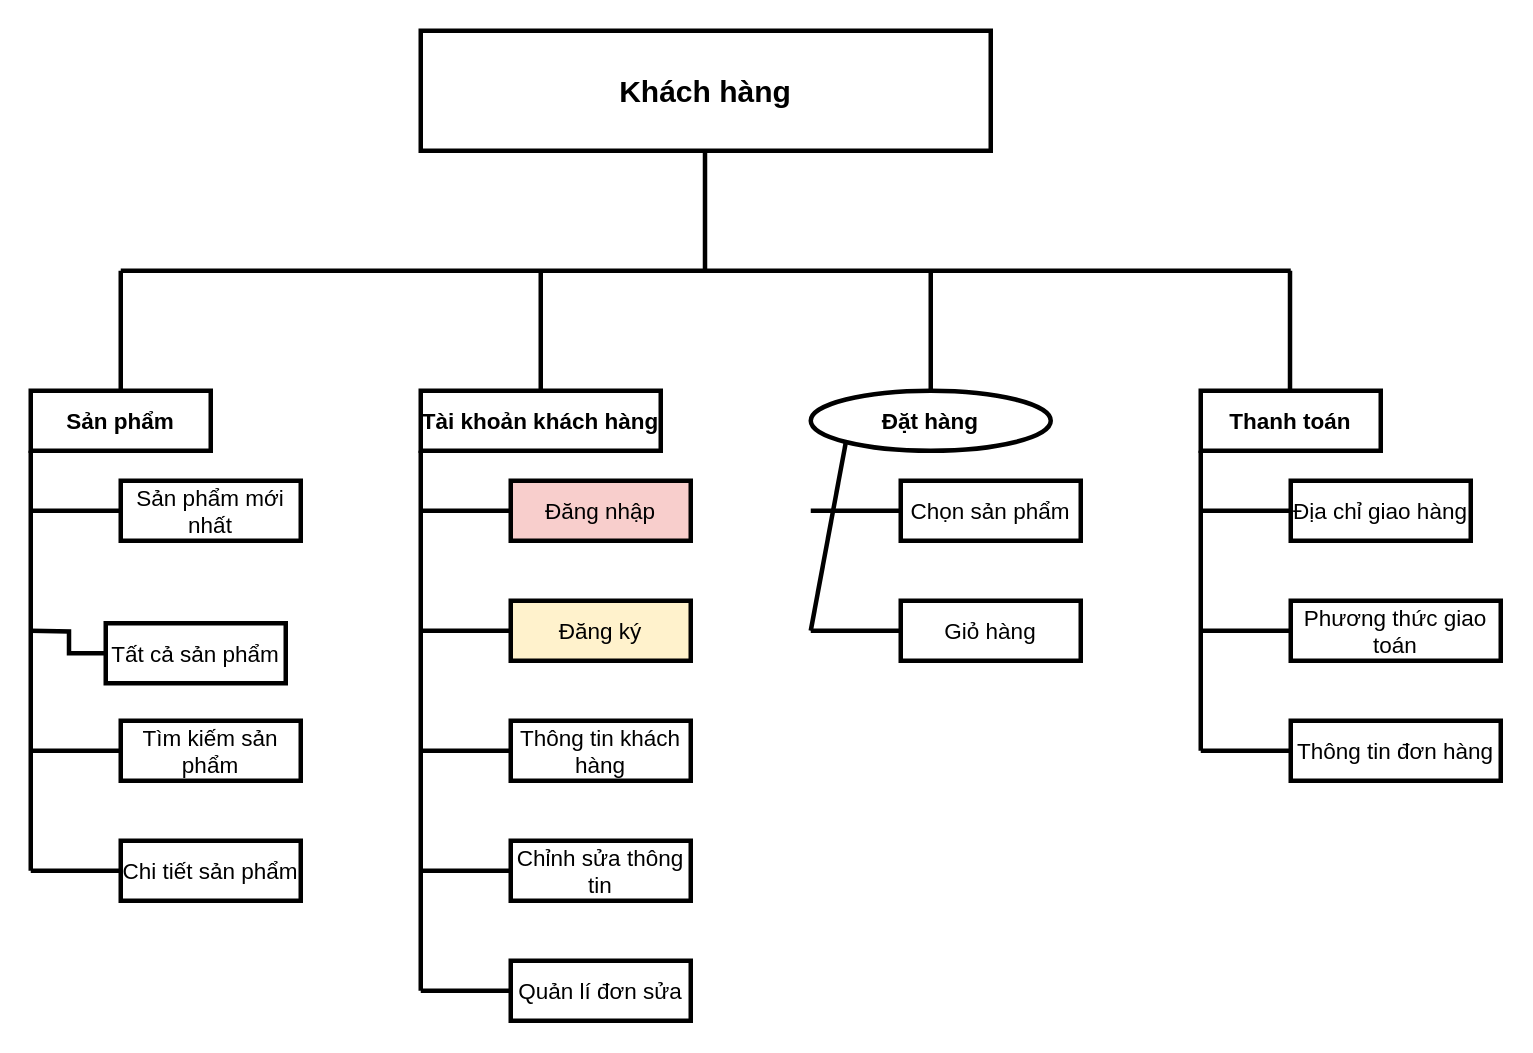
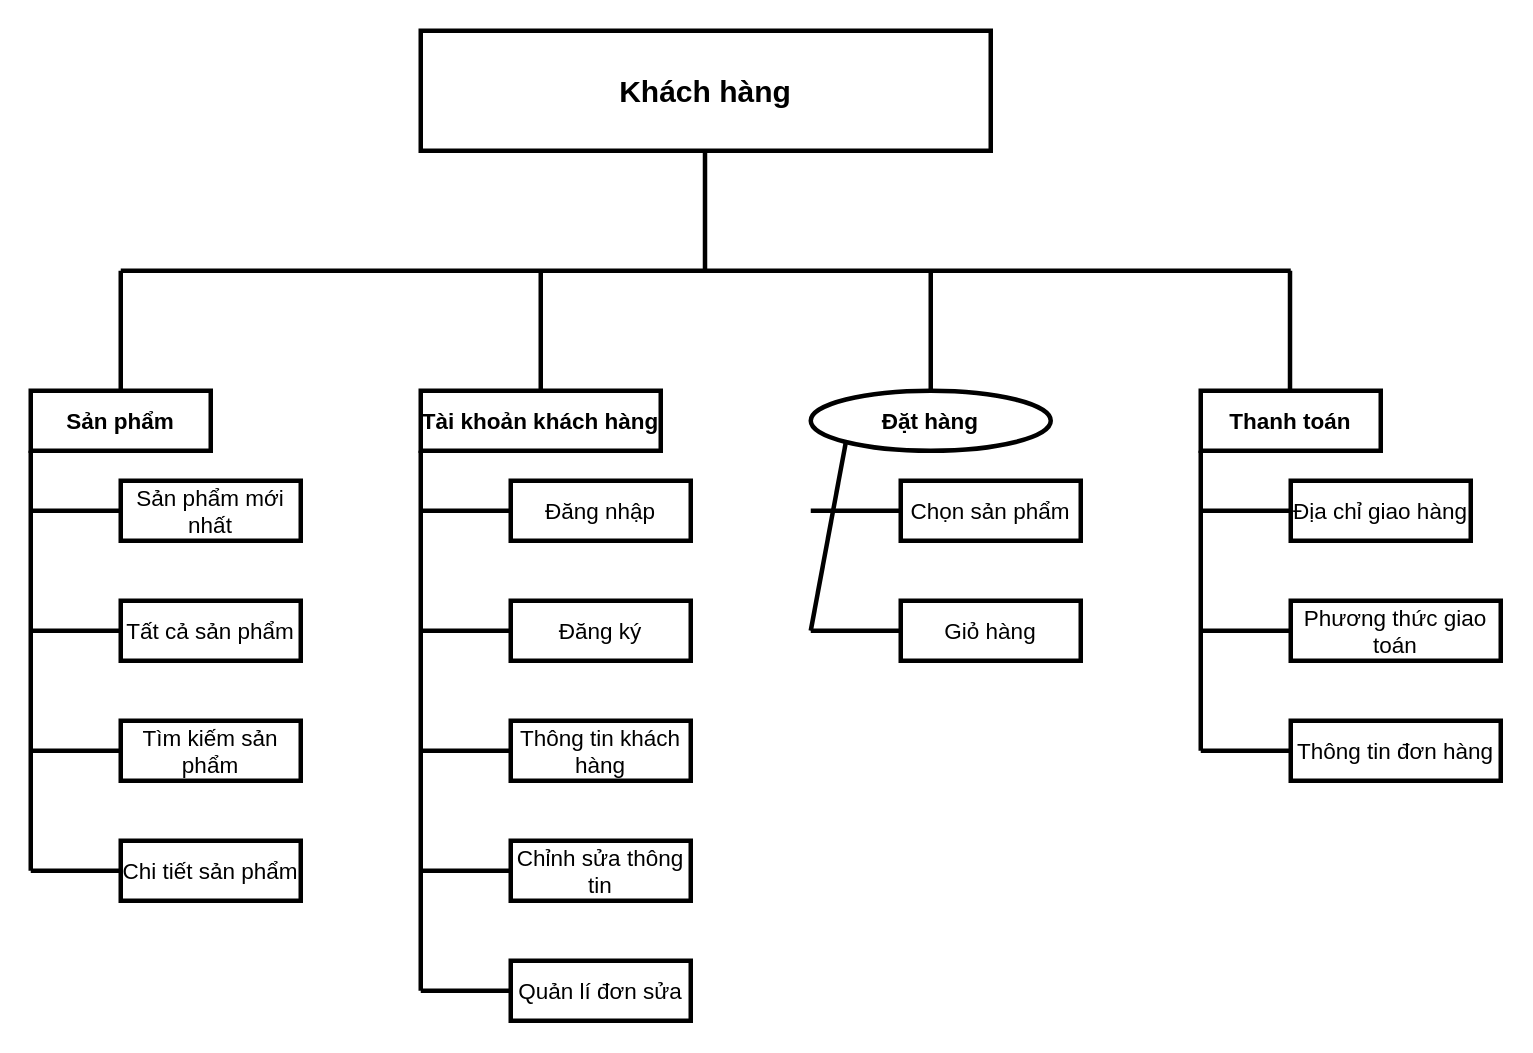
(601, 511) -> (601, 511)
(601, 631) -> (601, 631)
(196, 653) -> (211, 631)
